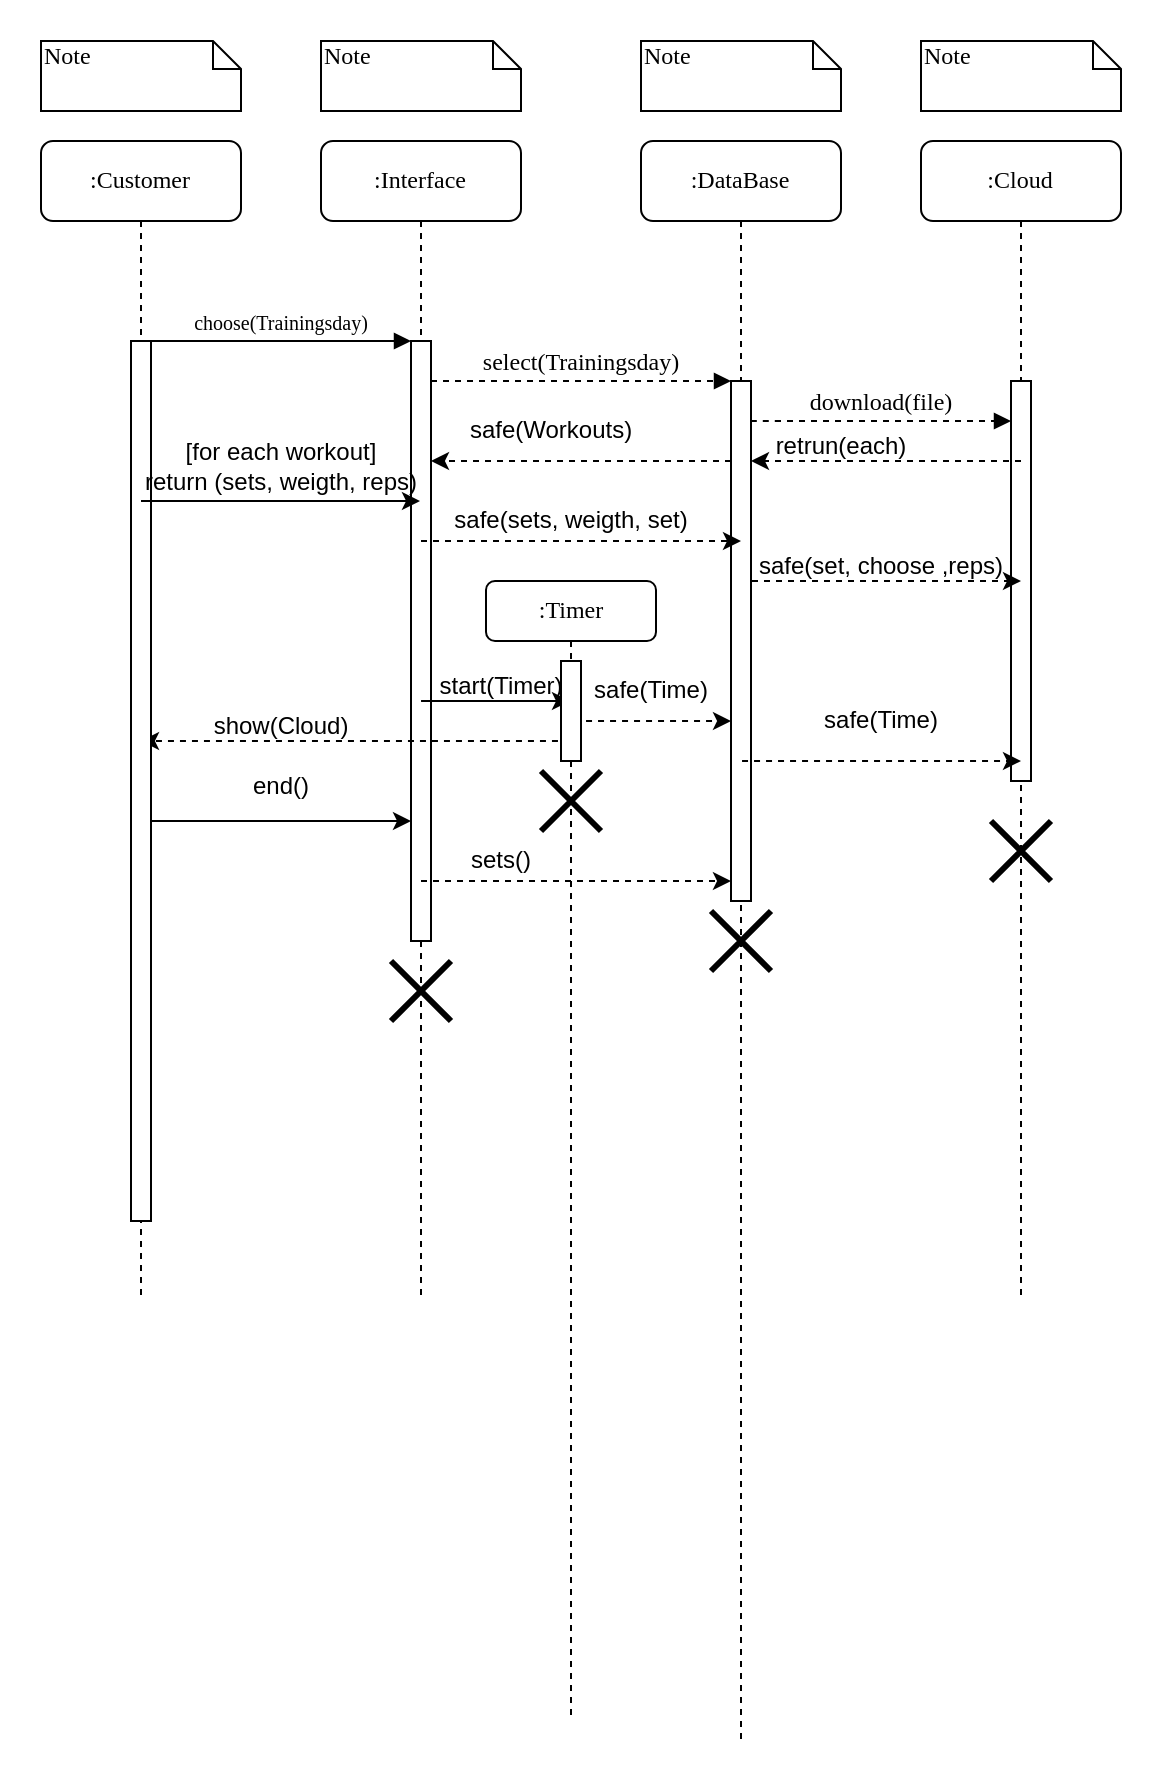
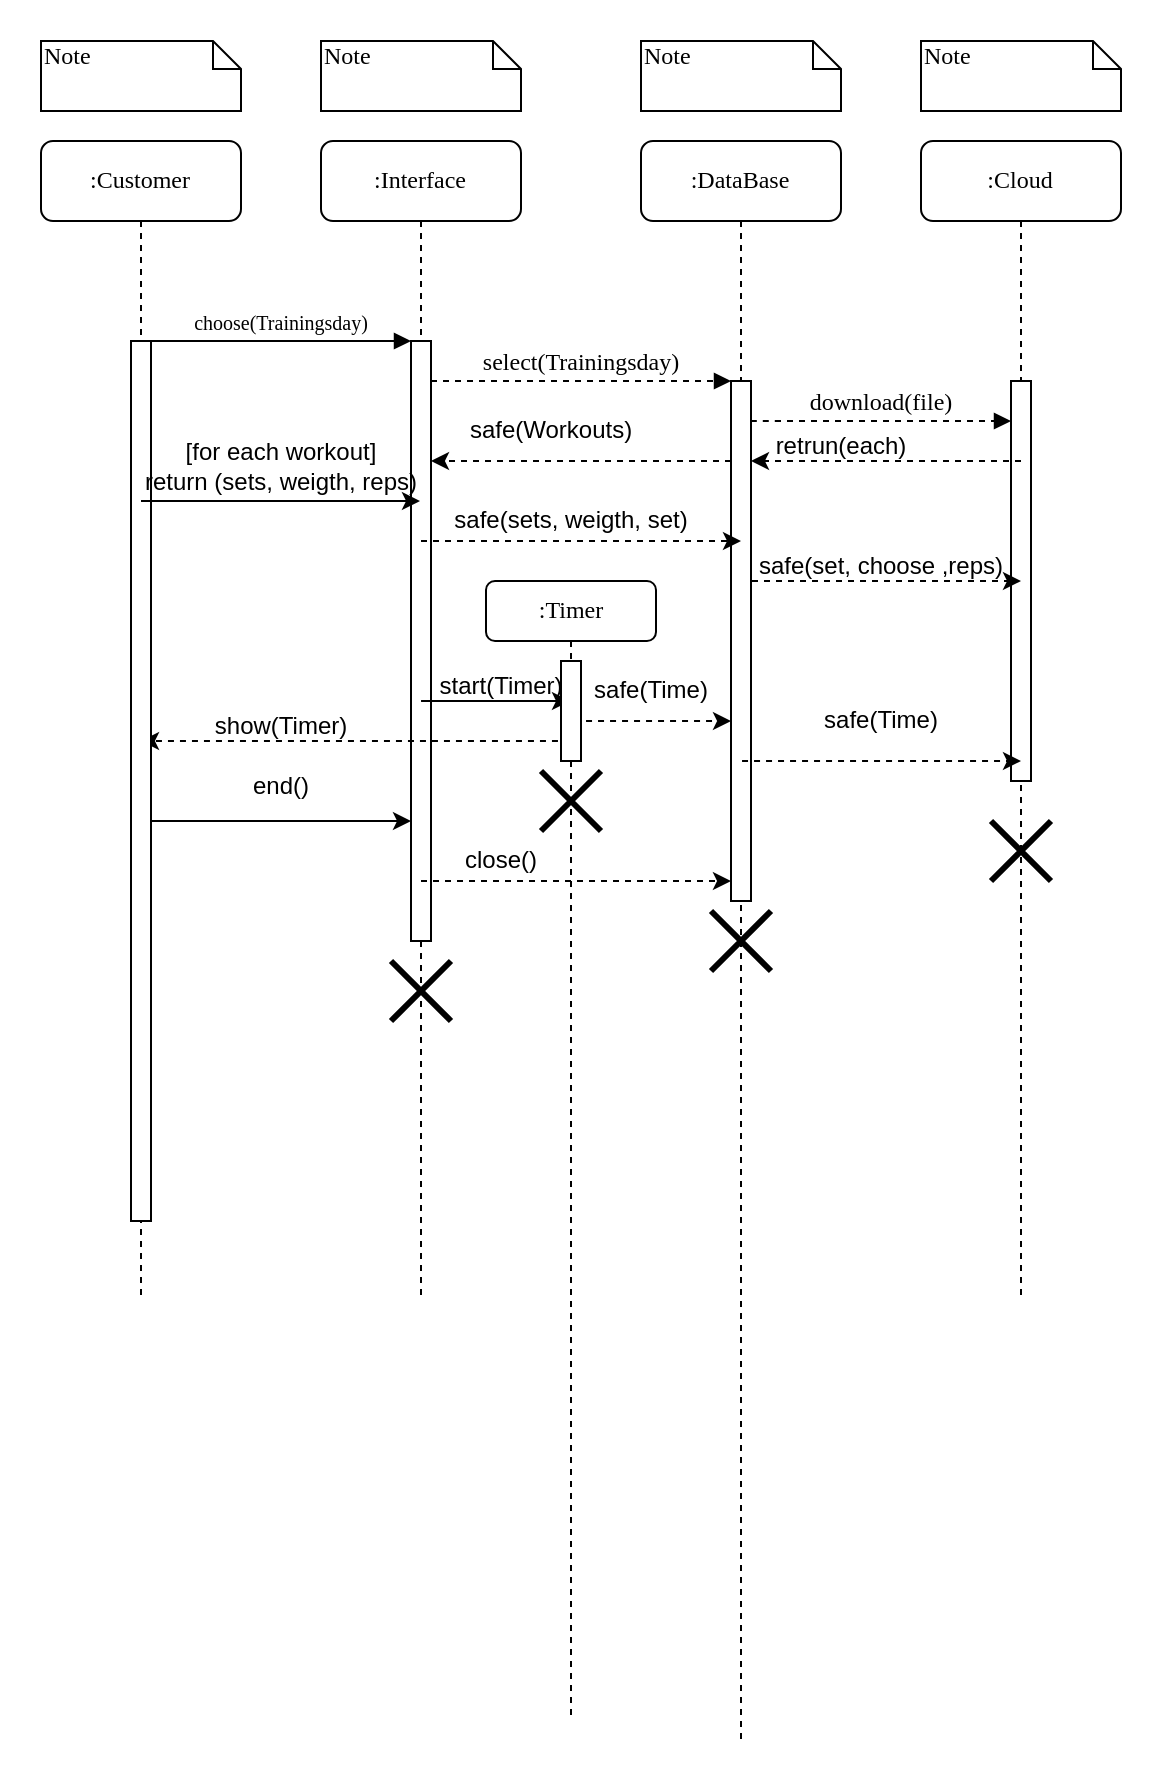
(282, 727) -> (282, 727)
(502, 861) -> (502, 861)
